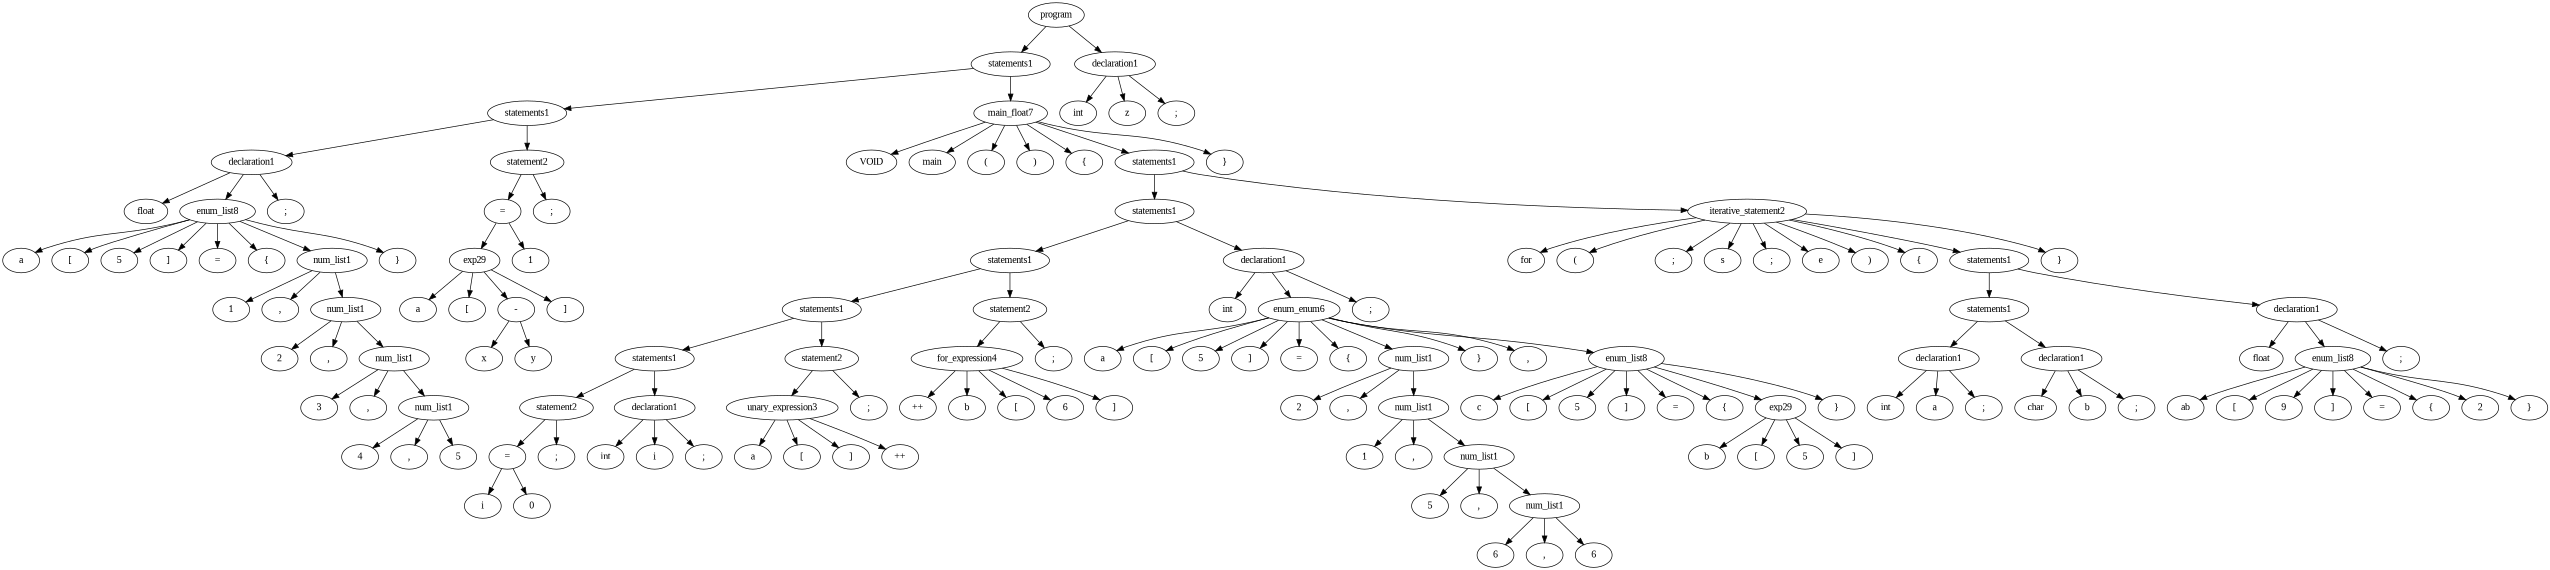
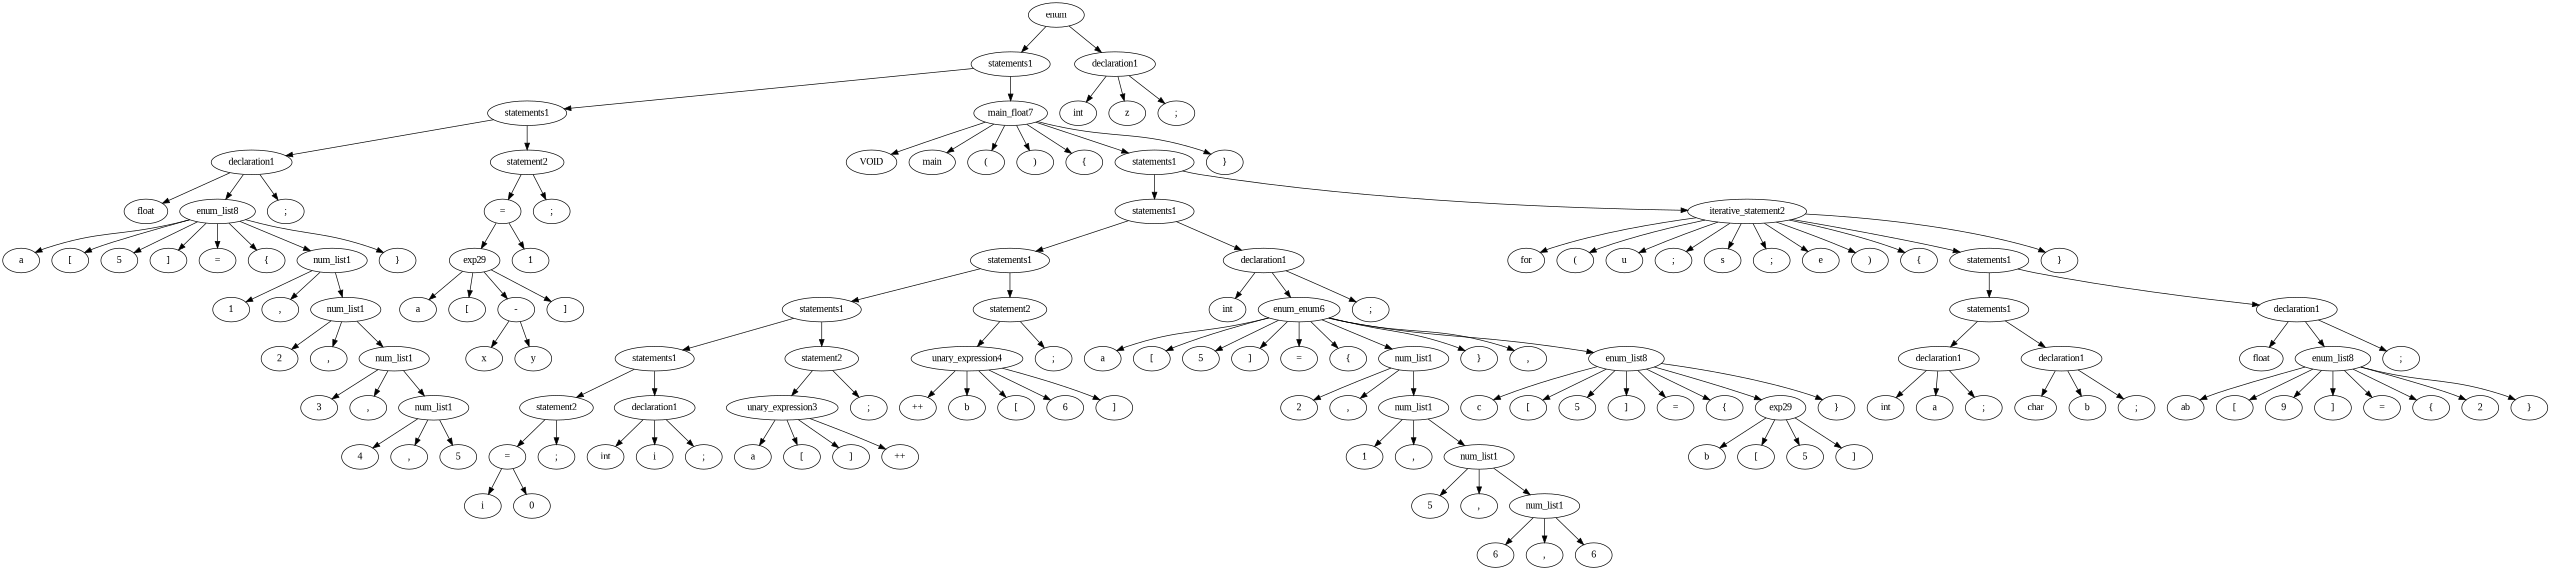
(1056, 15) -> (1056, 15)
none -> (1624, 261)
(967, 359) -> (967, 359)
